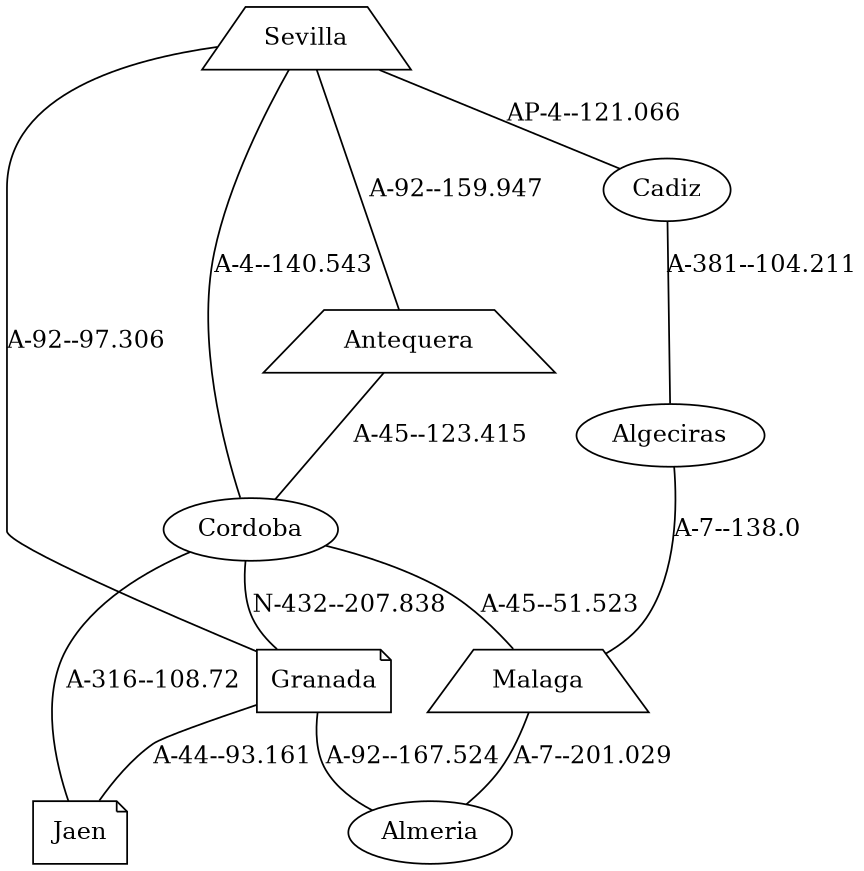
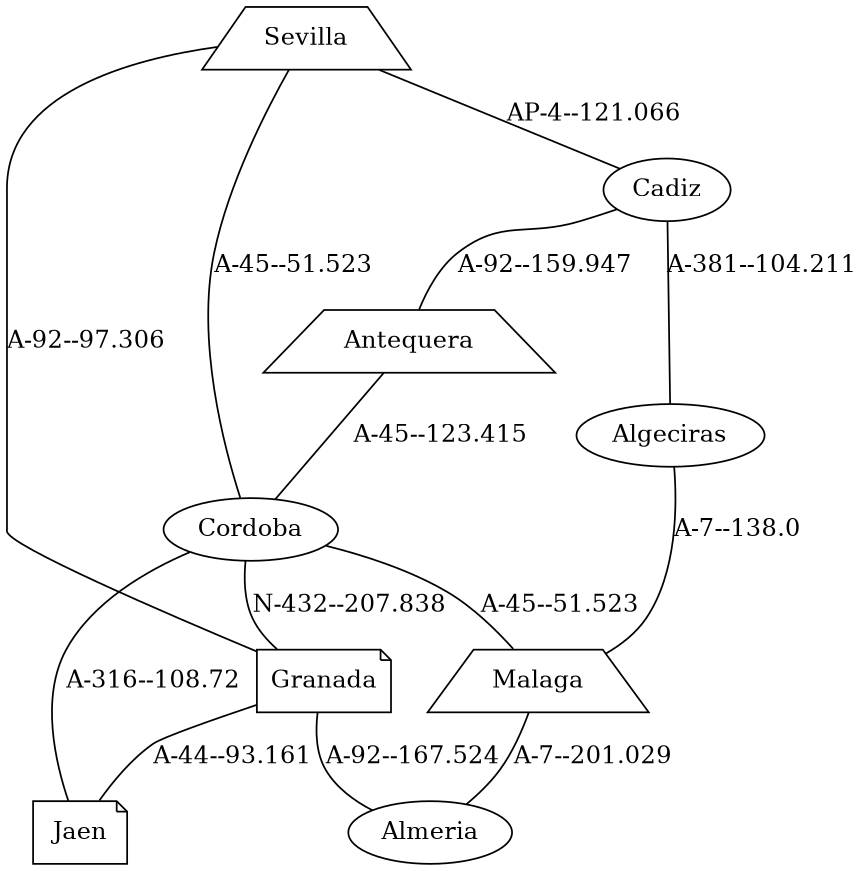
(358, 190) -> (501, 232)
(293, 266) -> (293, 266)
